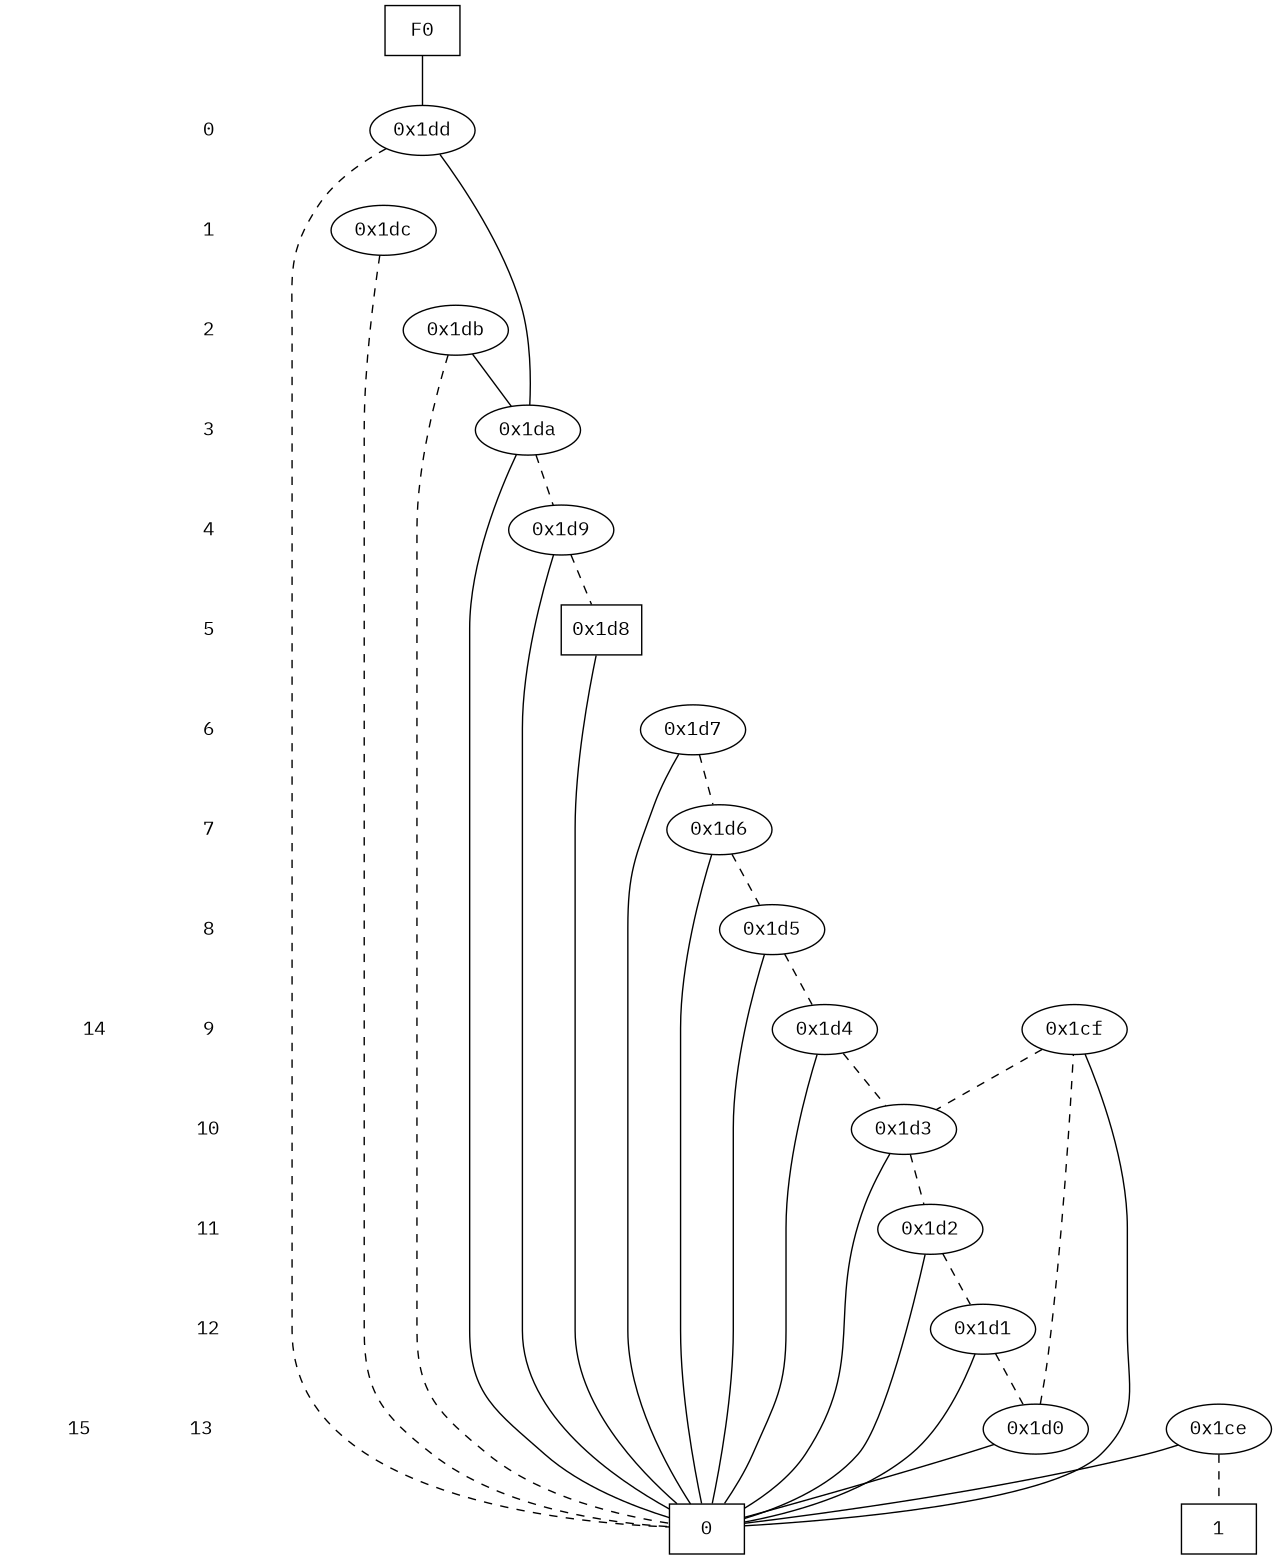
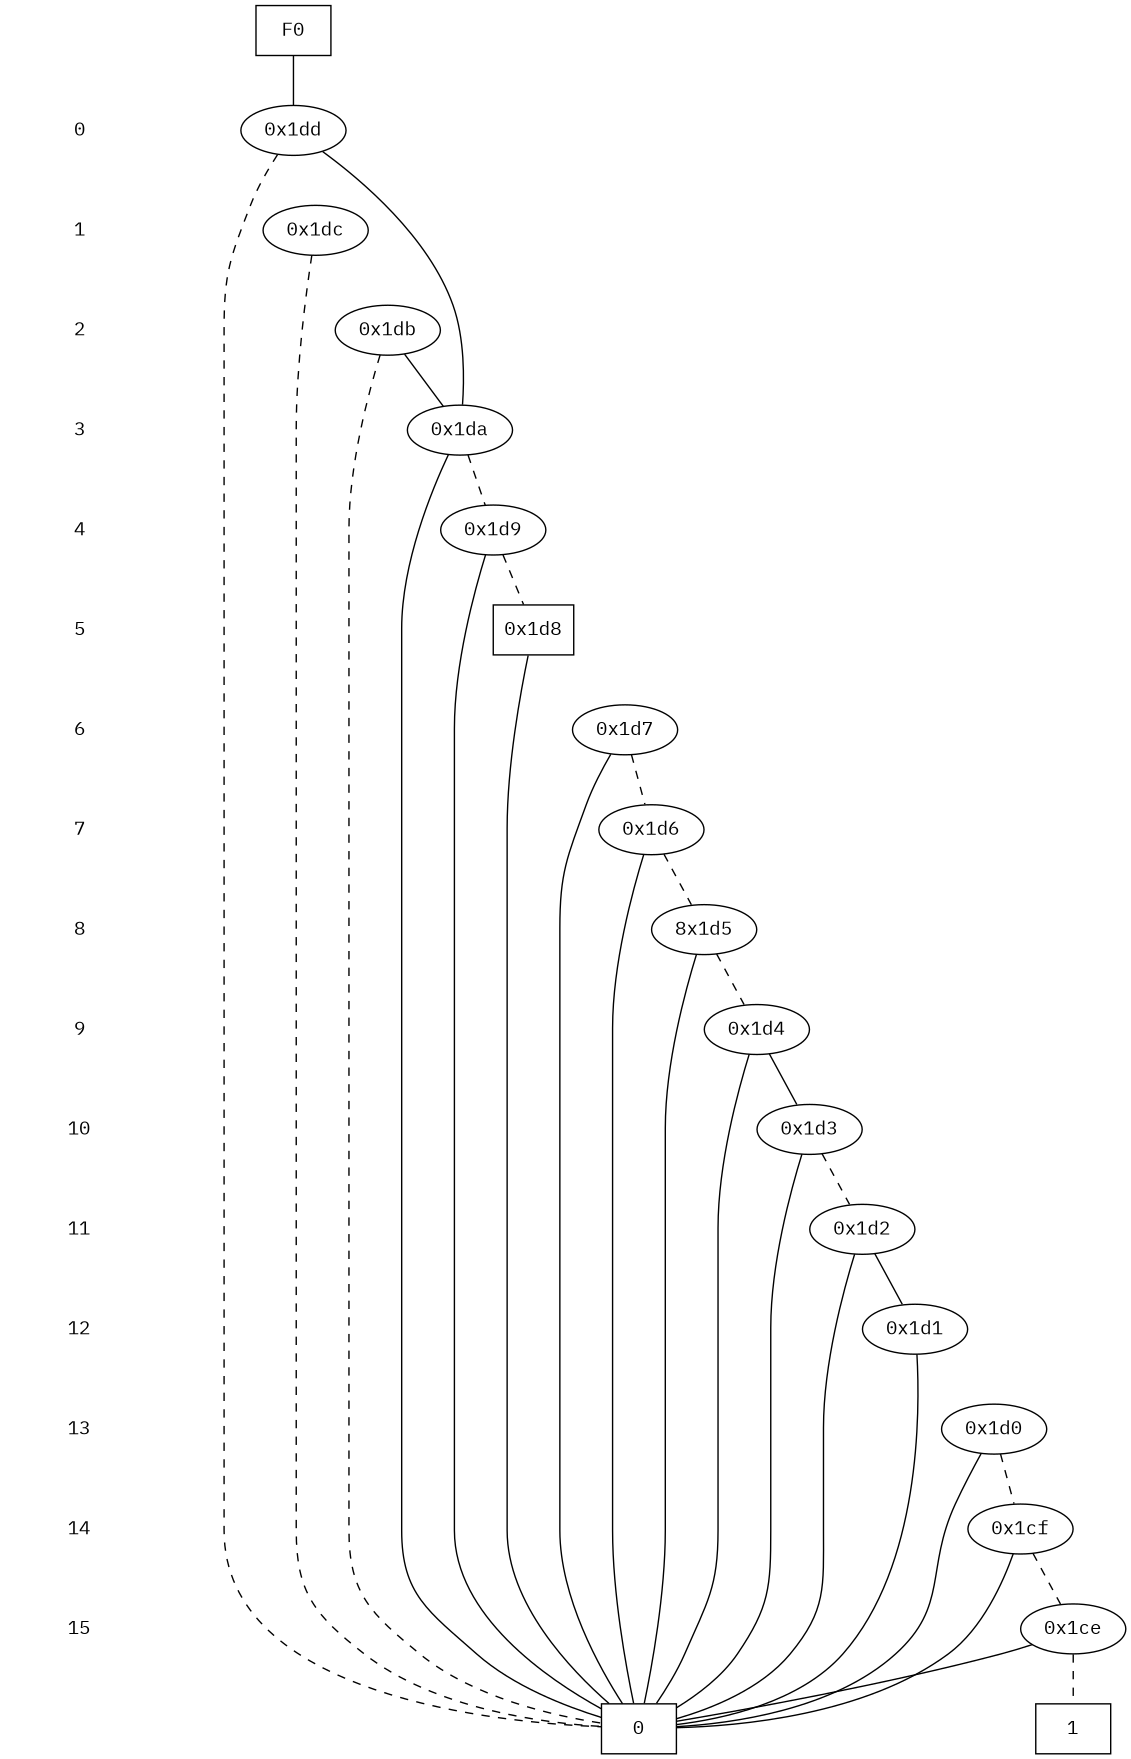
(772, 930) -> (704, 930)
(864, 1080) -> (783, 1079)
(989, 1080) -> (1047, 1579)
(957, 1279) -> (889, 1279)
(1009, 1379) -> none
